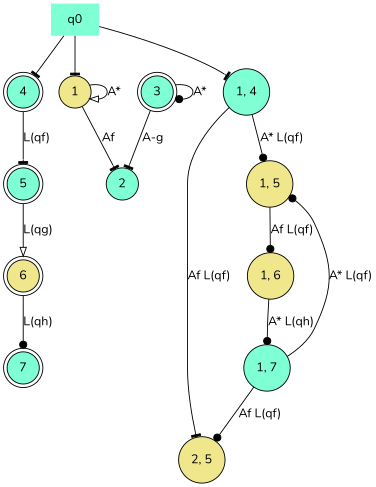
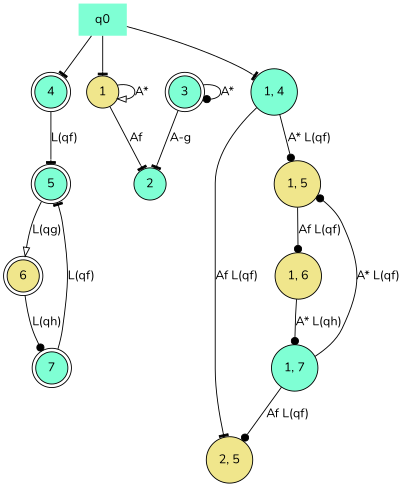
none -> (67, 278)
